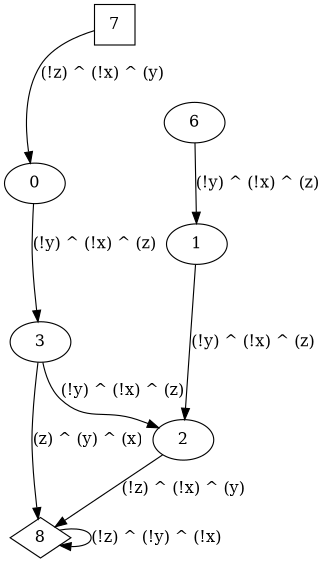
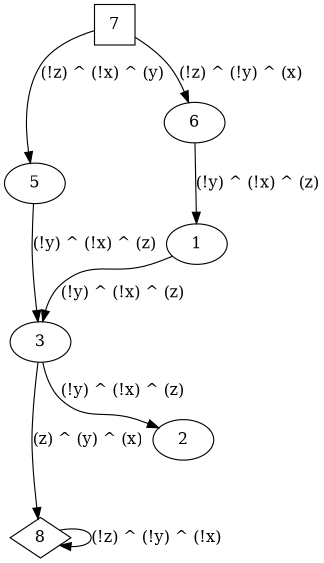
none -> (164, 60)
(35, 183) -> (35, 183)
(191, 336) -> (100, 269)
(114, 488) -> none
